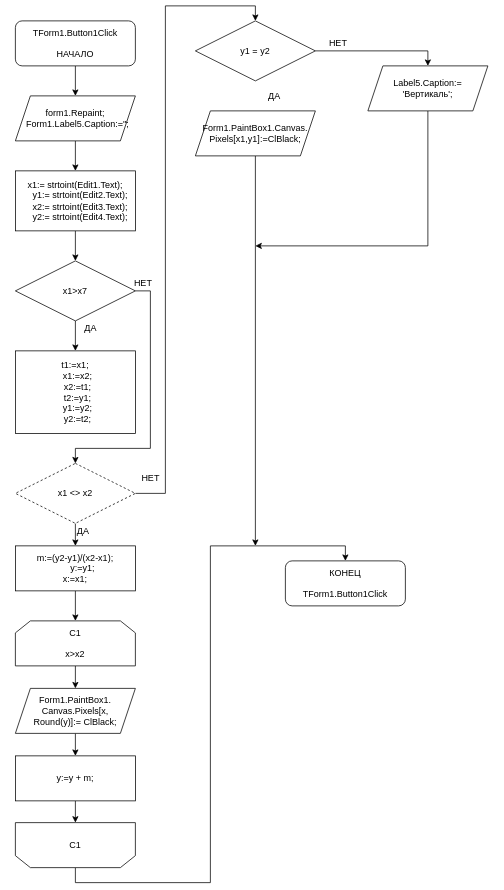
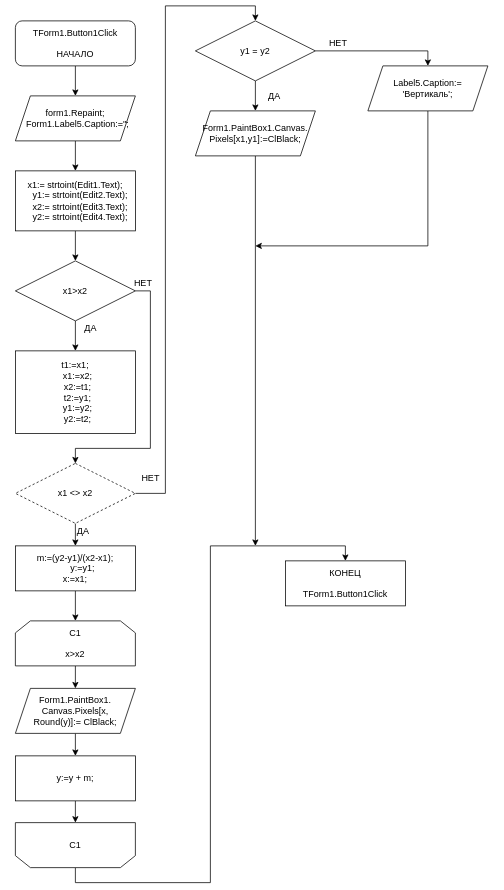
none -> (255, 93)
(75, 291) -> (75, 291)
(345, 583) -> (345, 583)
